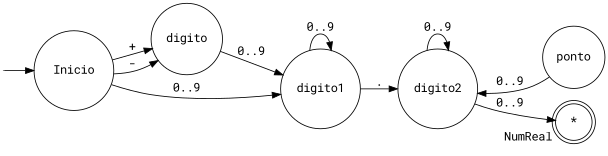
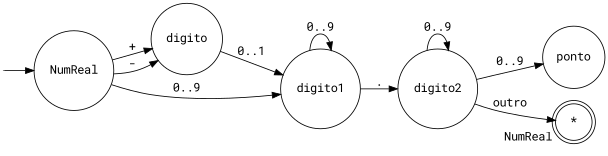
(251, 52) -> (251, 52)
(74, 71) -> (74, 71)
(519, 90) -> (506, 73)
(510, 103) -> (510, 103)
